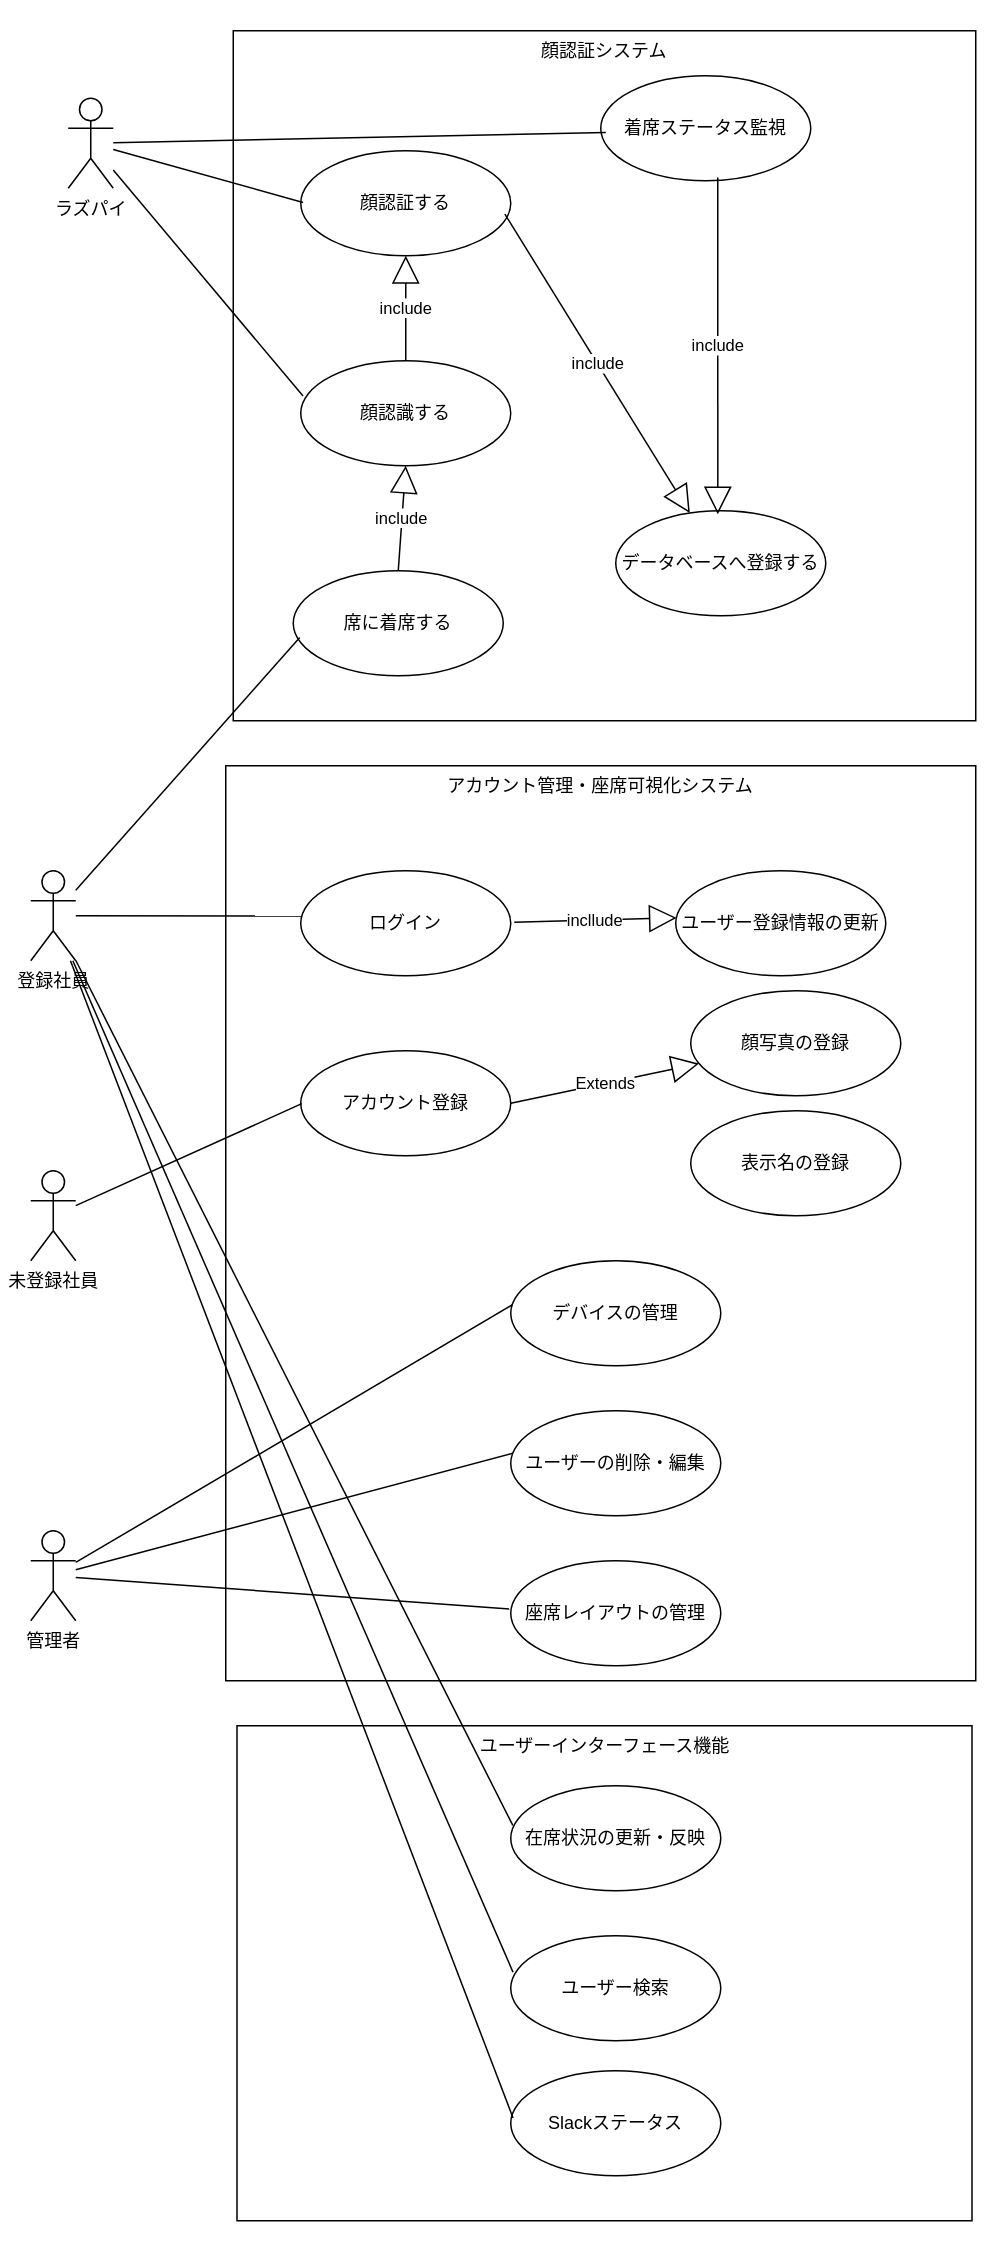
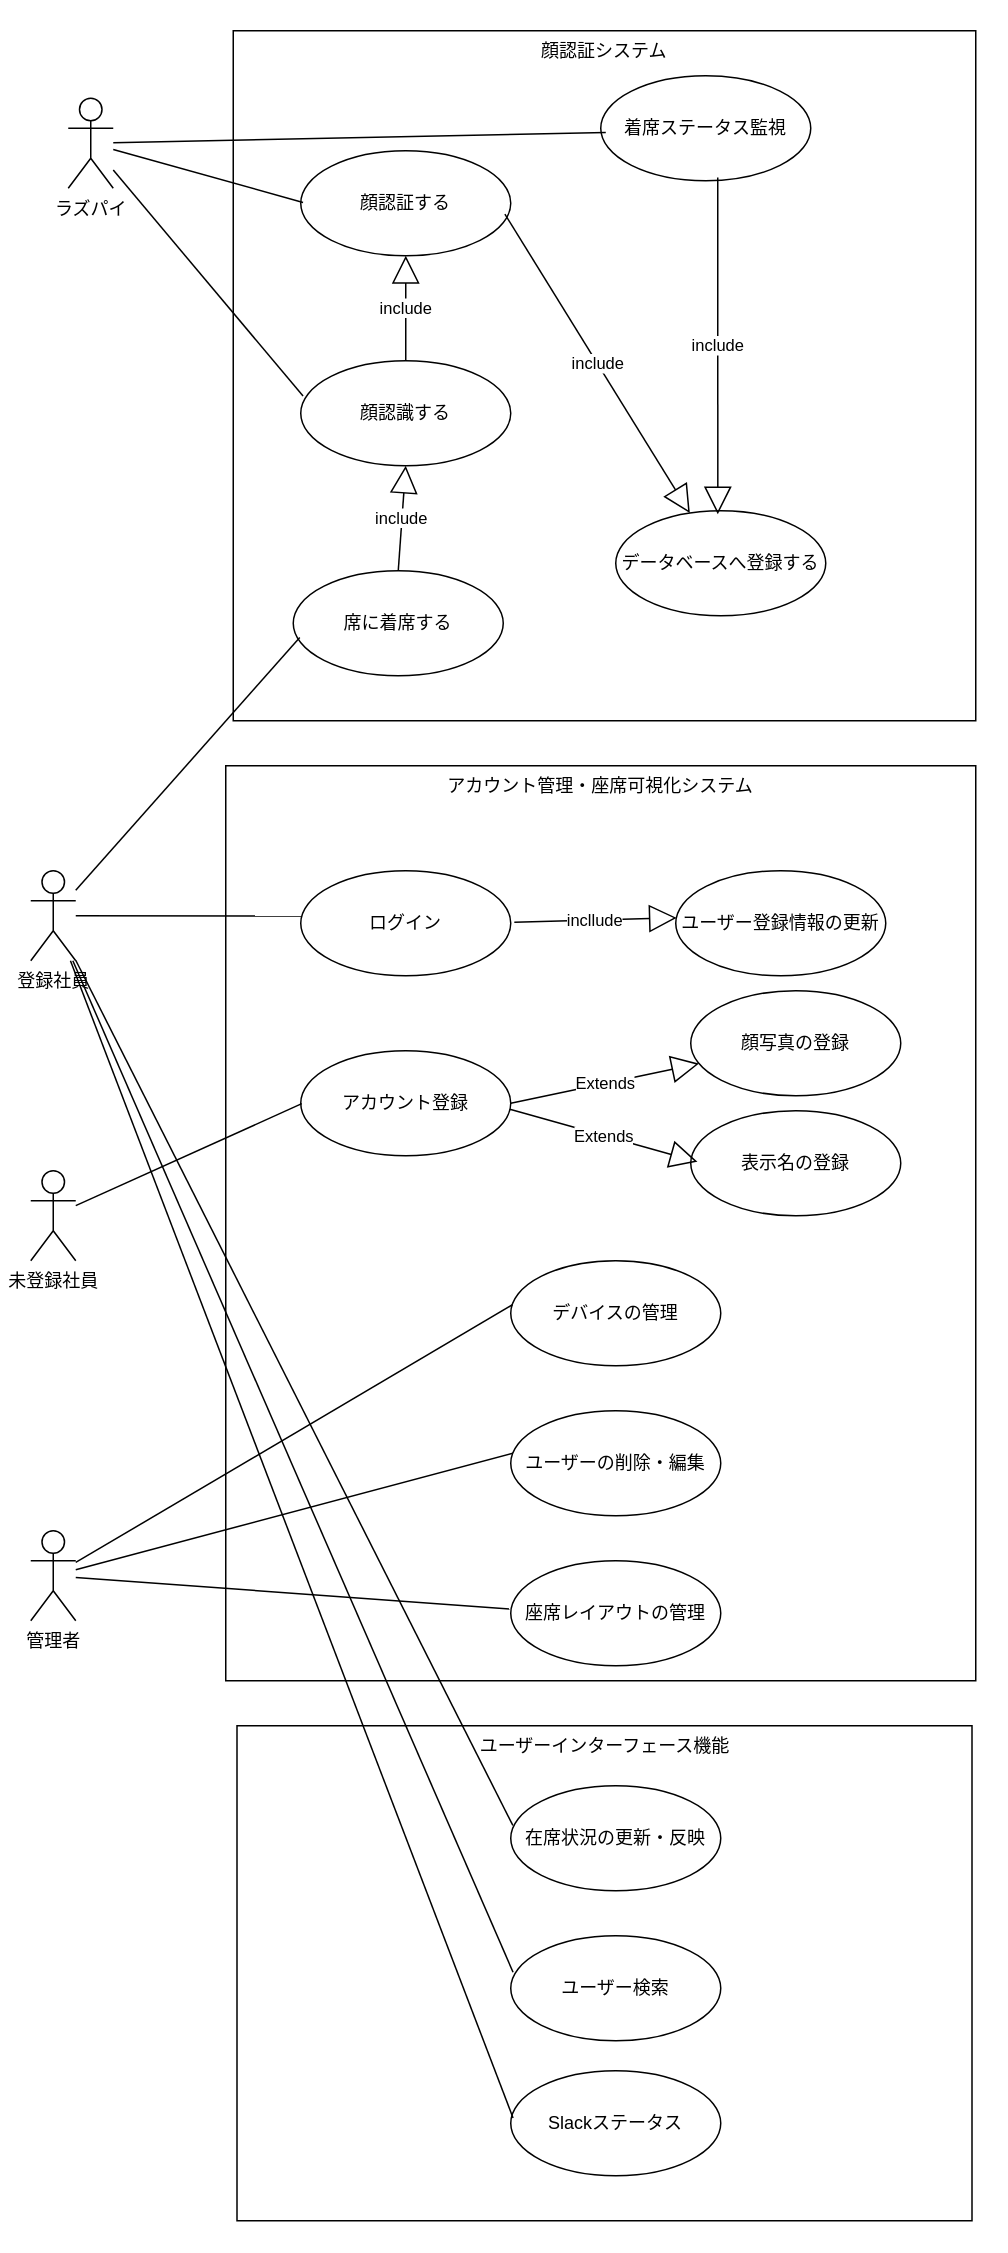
none -> (590, 1132)
